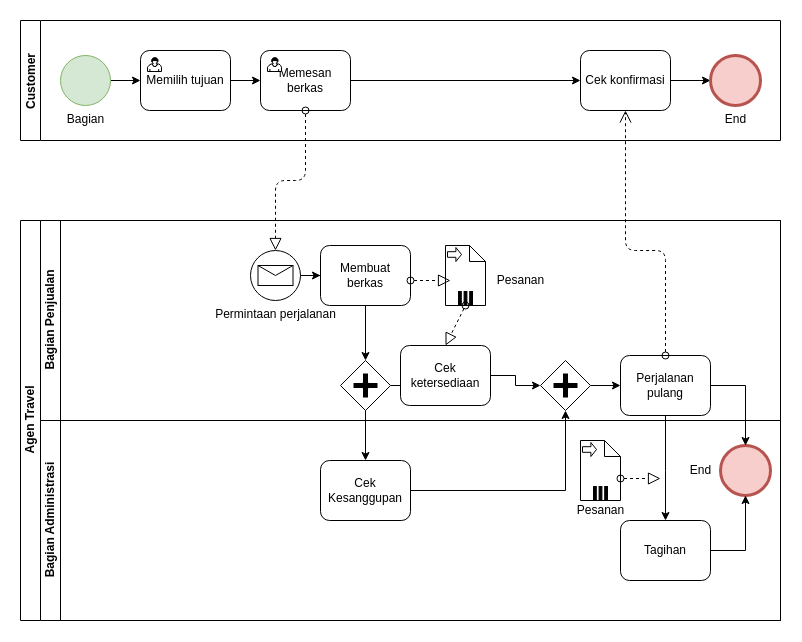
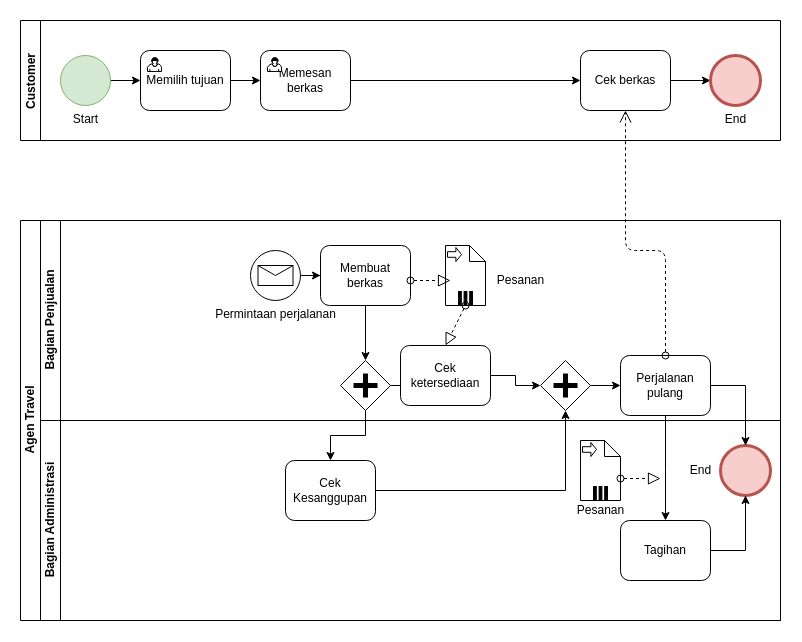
(626, 81) -> (626, 81)
(86, 120) -> (86, 120)
(296, 181) -> none
(366, 491) -> (331, 491)
